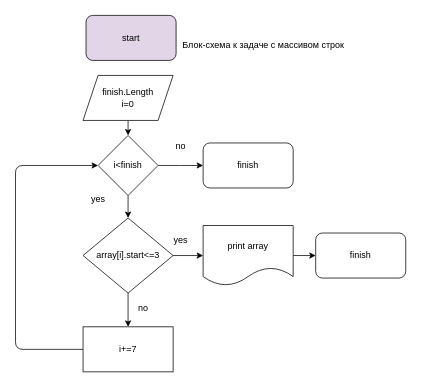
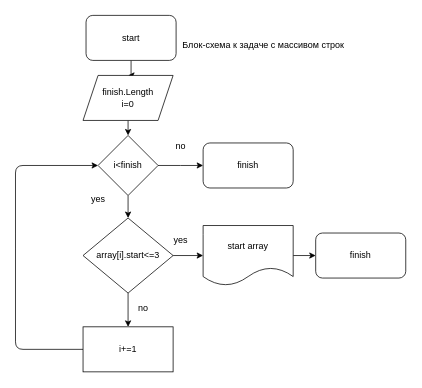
(131, 38) -> (131, 38)
none -> (131, 73)
(248, 246) -> (248, 246)
(128, 349) -> (128, 349)
